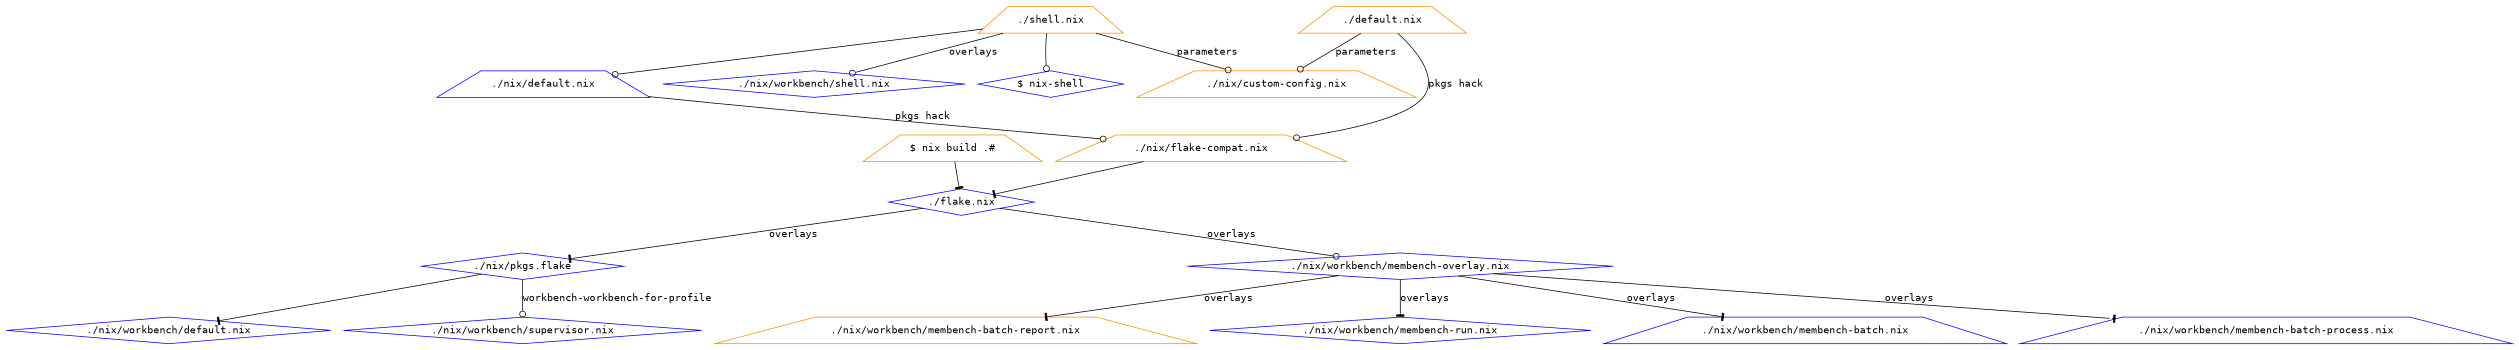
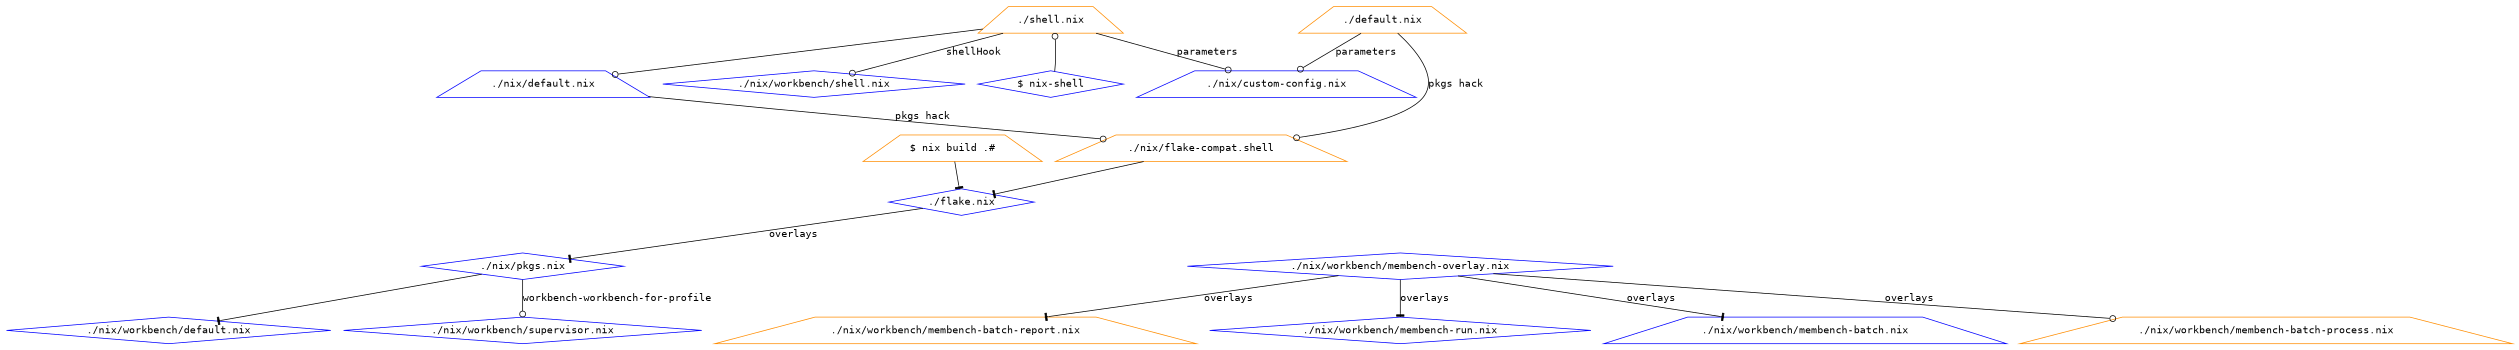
(1046, 49) -> (1056, 56)
(974, 52) -> (974, 52)
(1276, 84) -> (1276, 84)
(1201, 148) -> (1201, 148)
(1167, 232) -> none
(523, 266) -> (523, 266)
(1801, 296) -> (1801, 296)
(2266, 330) -> (2266, 330)
